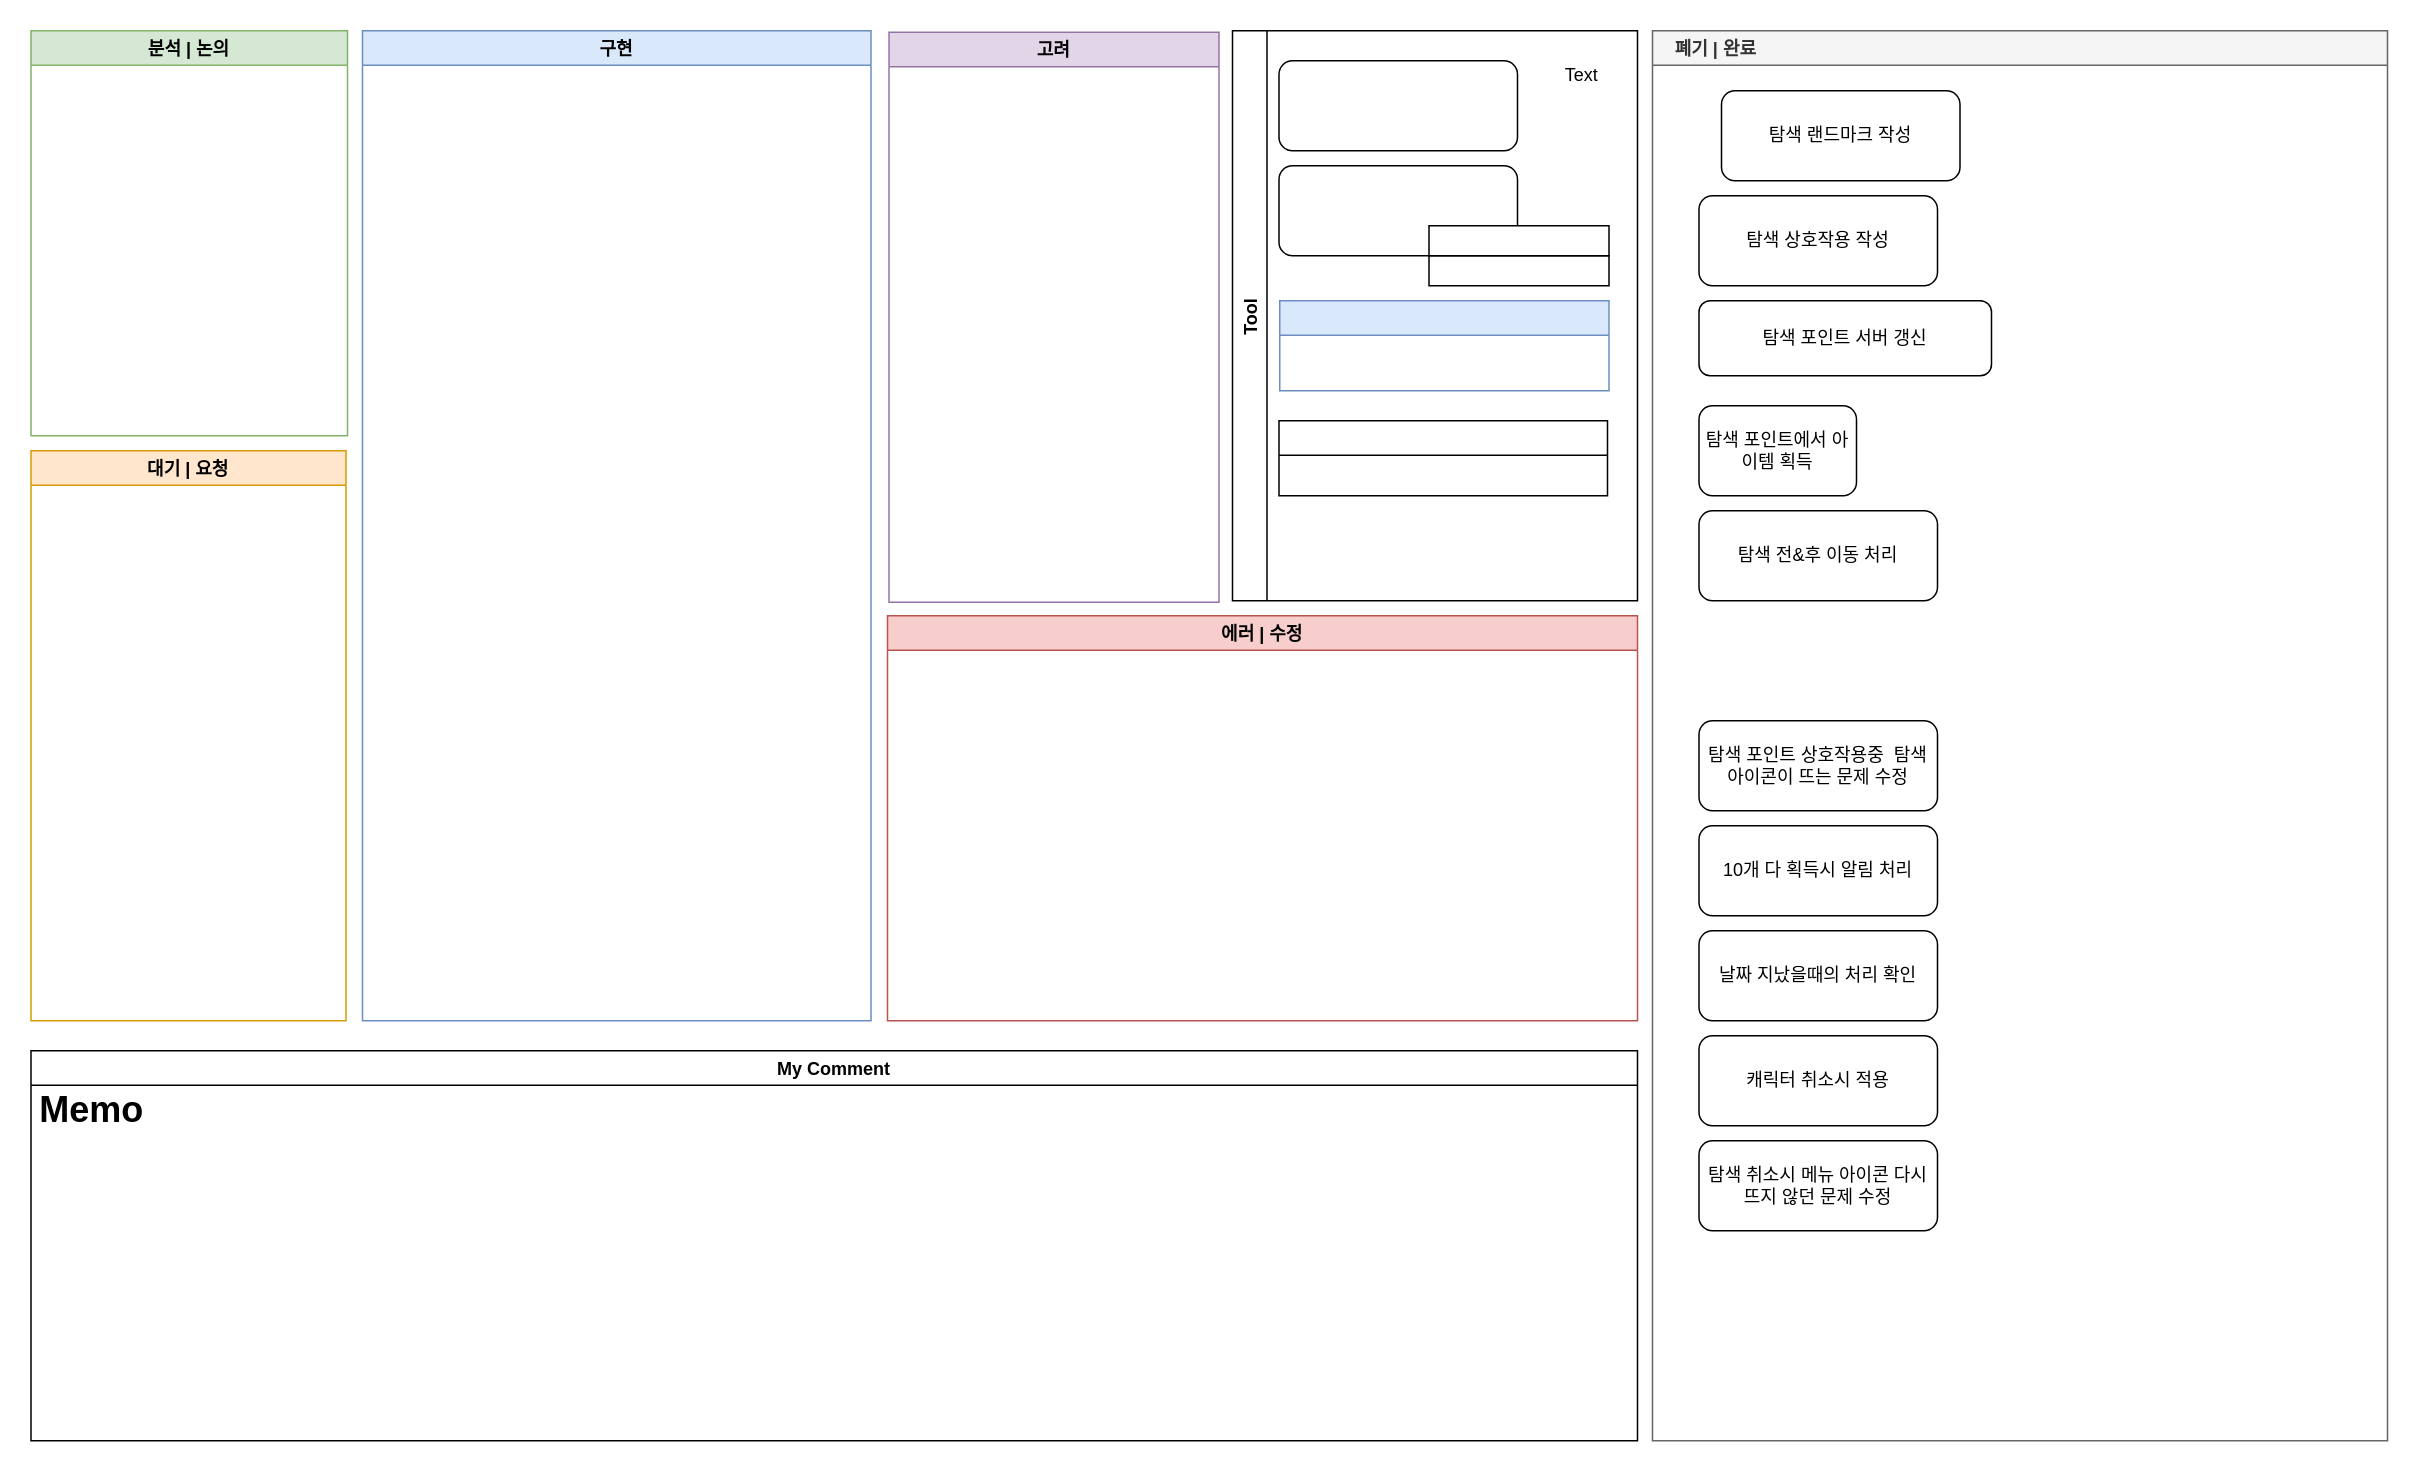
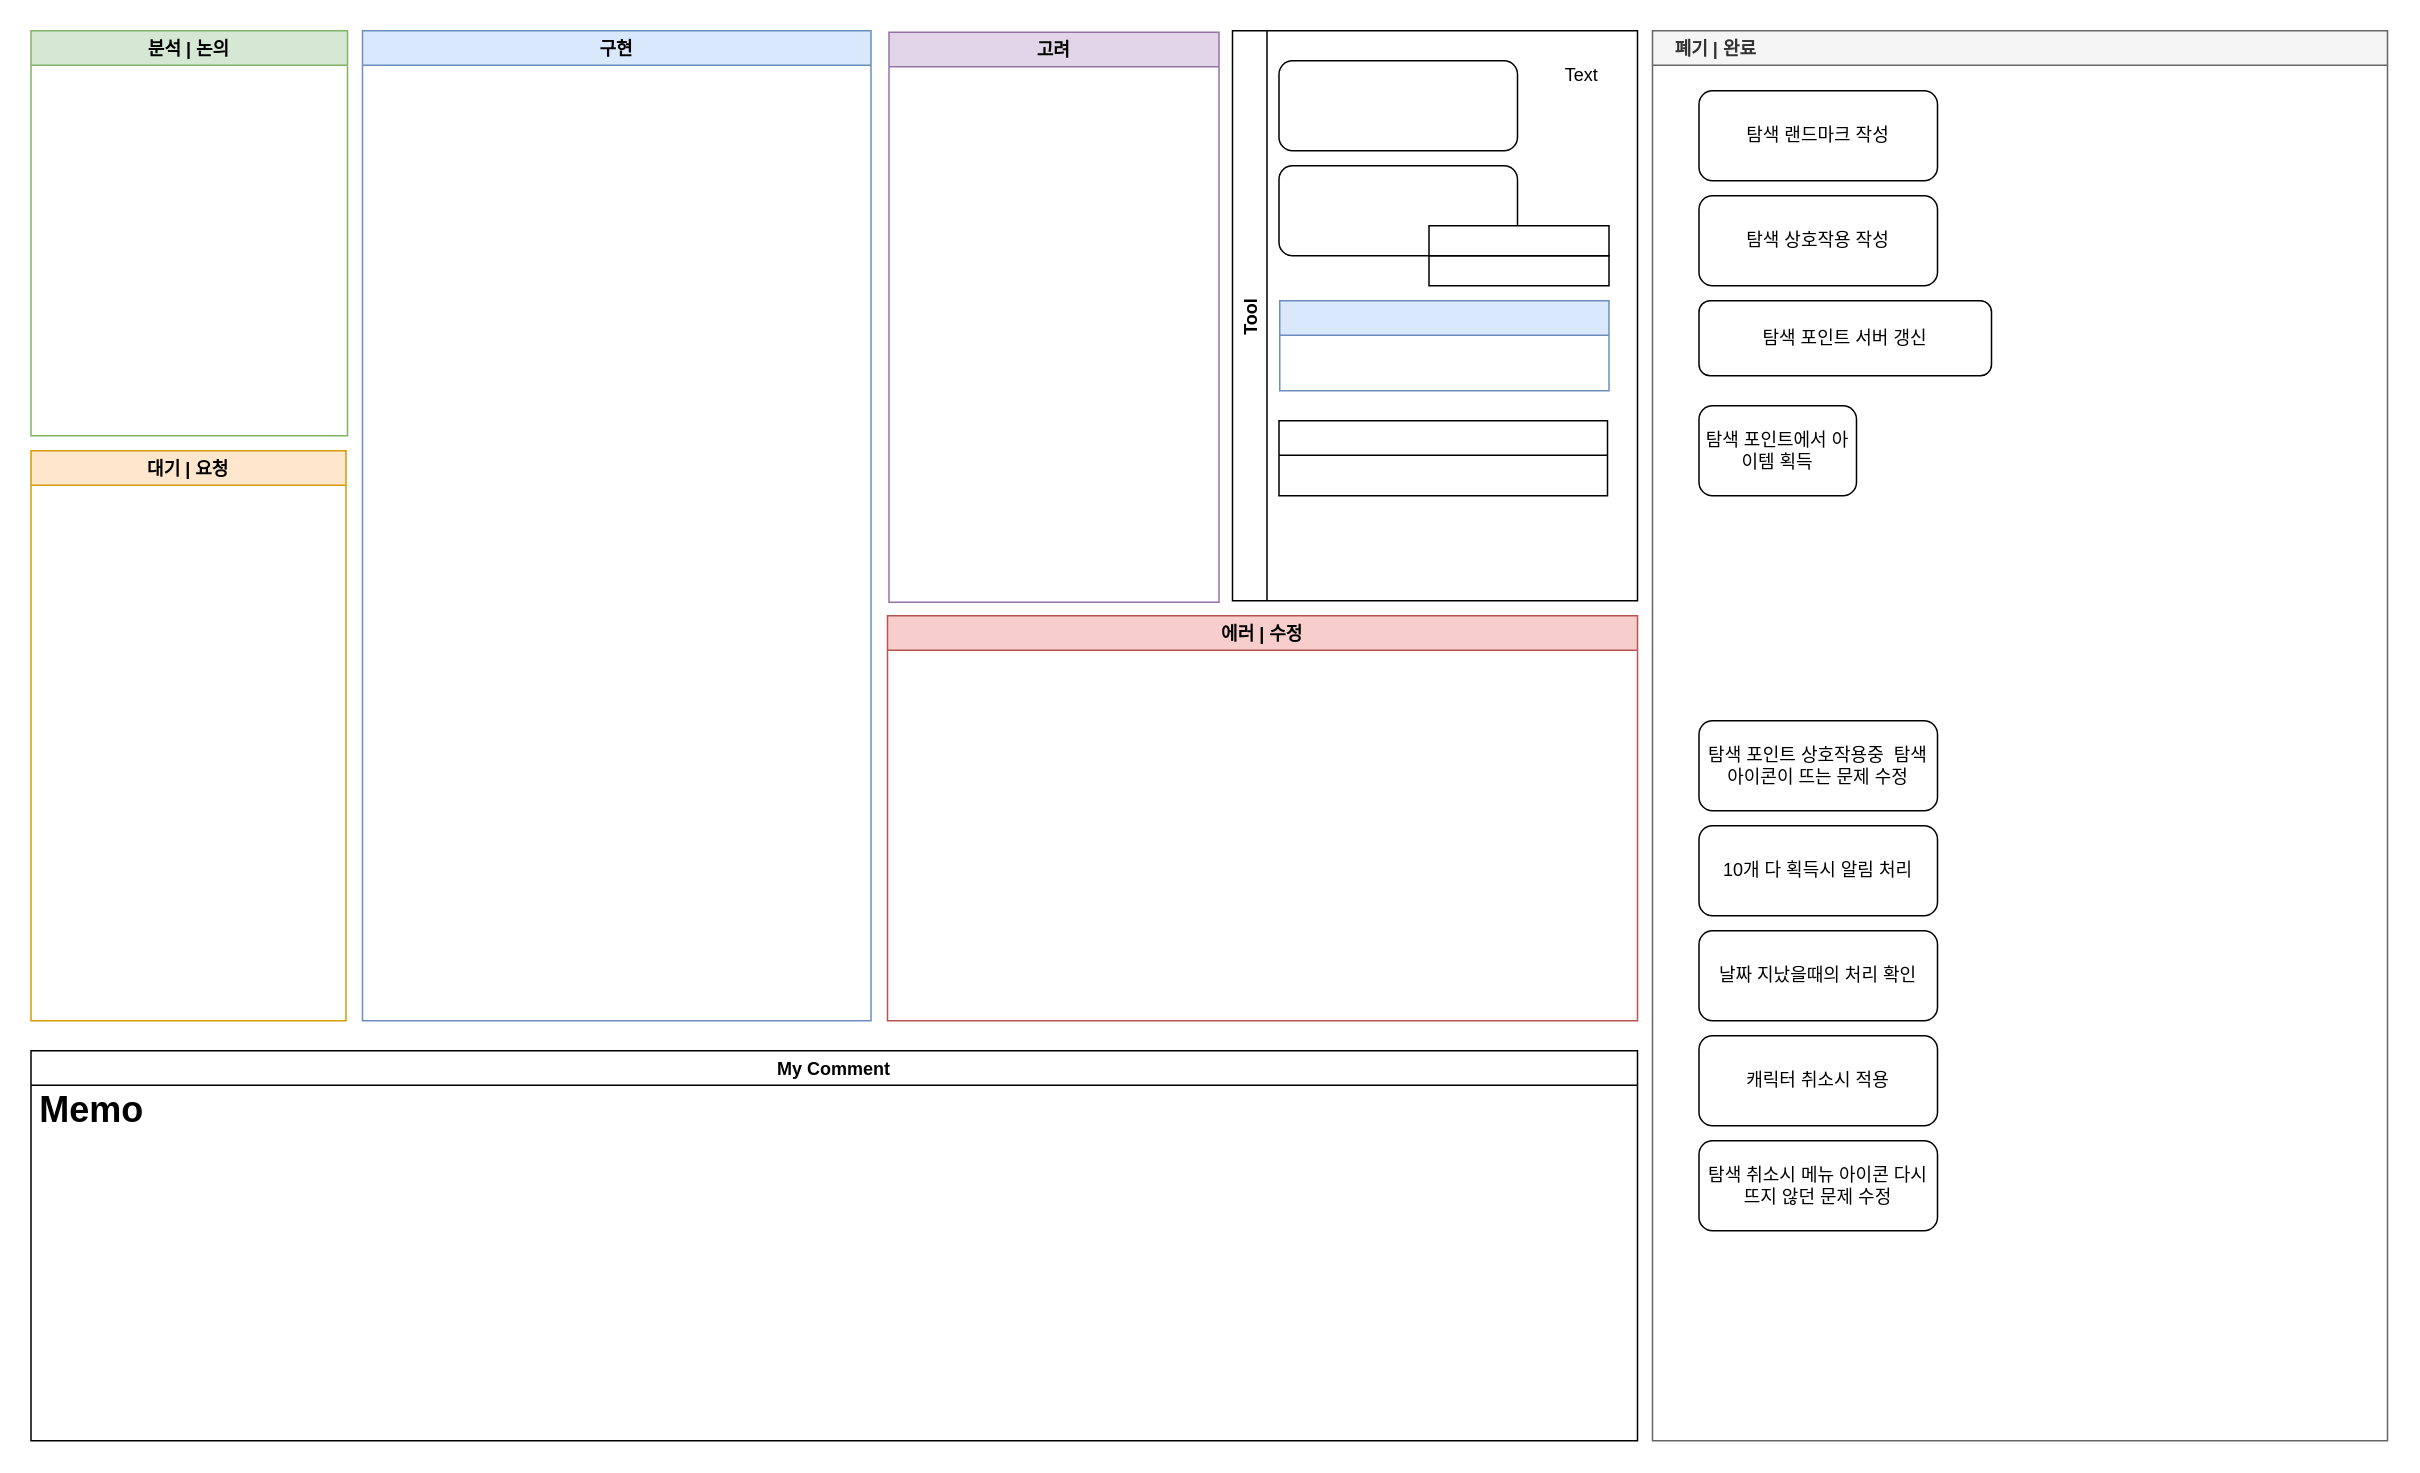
(1841, 136) -> (1818, 136)
(1818, 556) -> none
